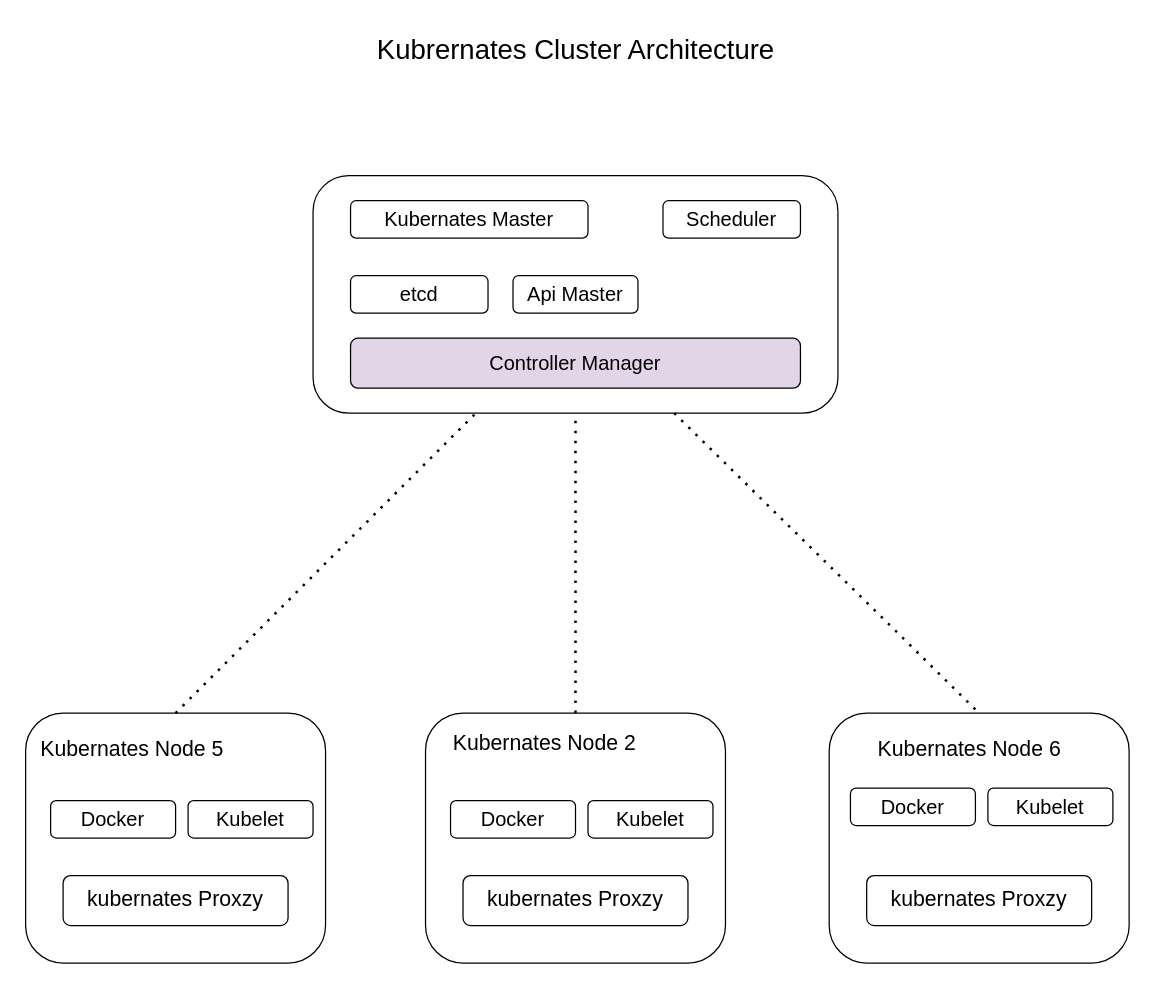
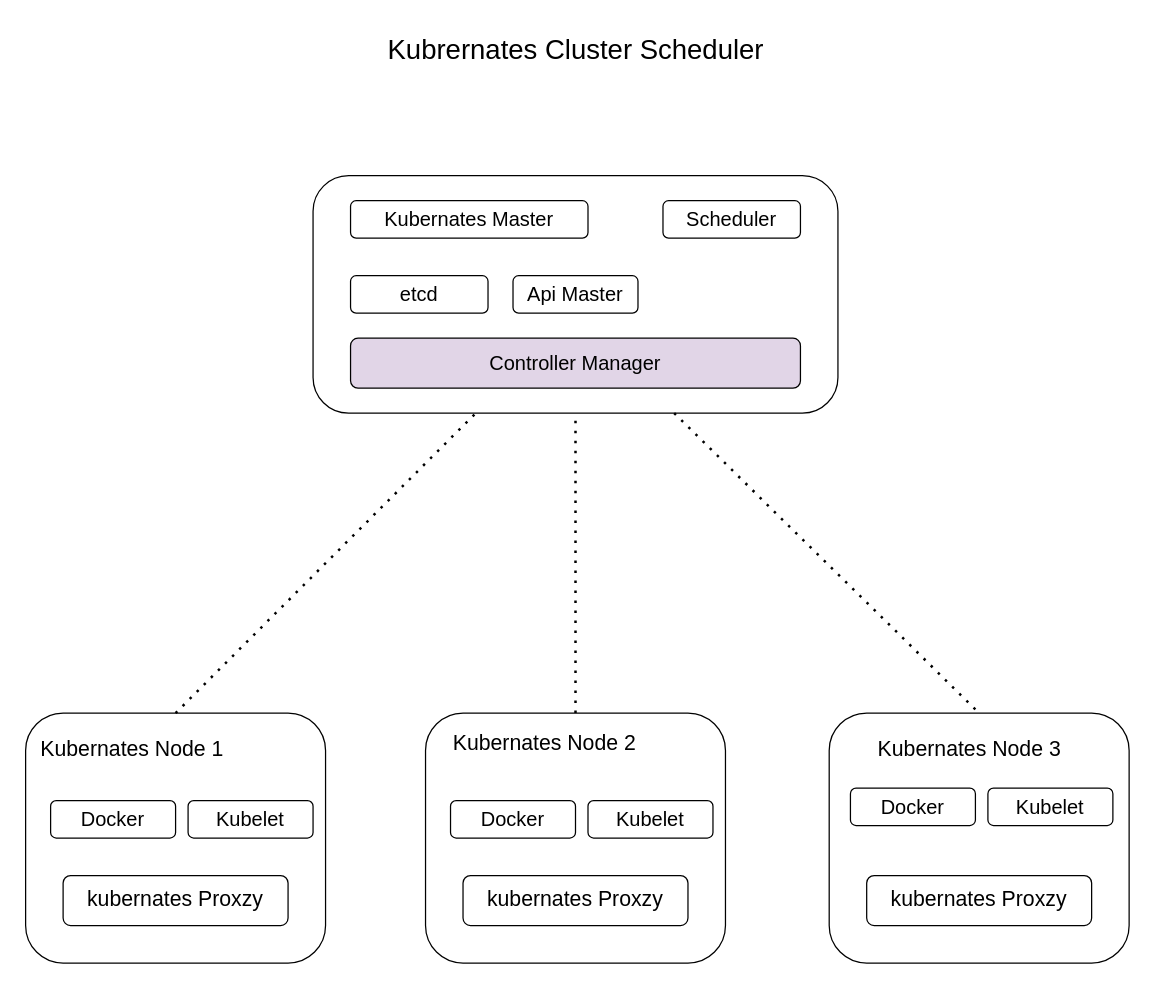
(576, 51) -> (576, 51)
(133, 751) -> (133, 751)
(970, 751) -> (970, 751)
